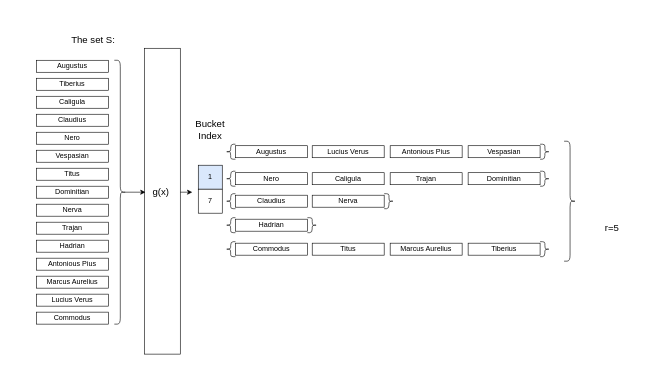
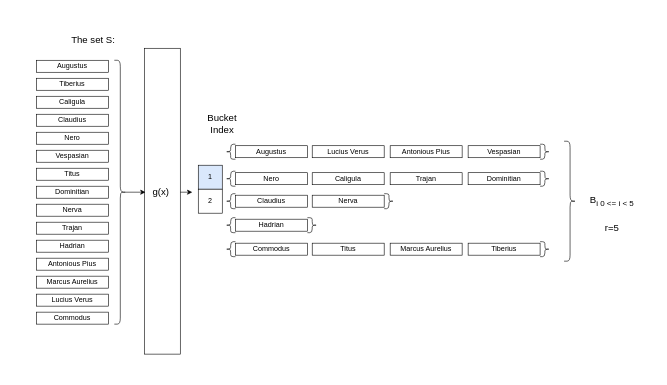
(210, 129) -> (222, 123)
(210, 201) -> (210, 201)
none -> (612, 201)
